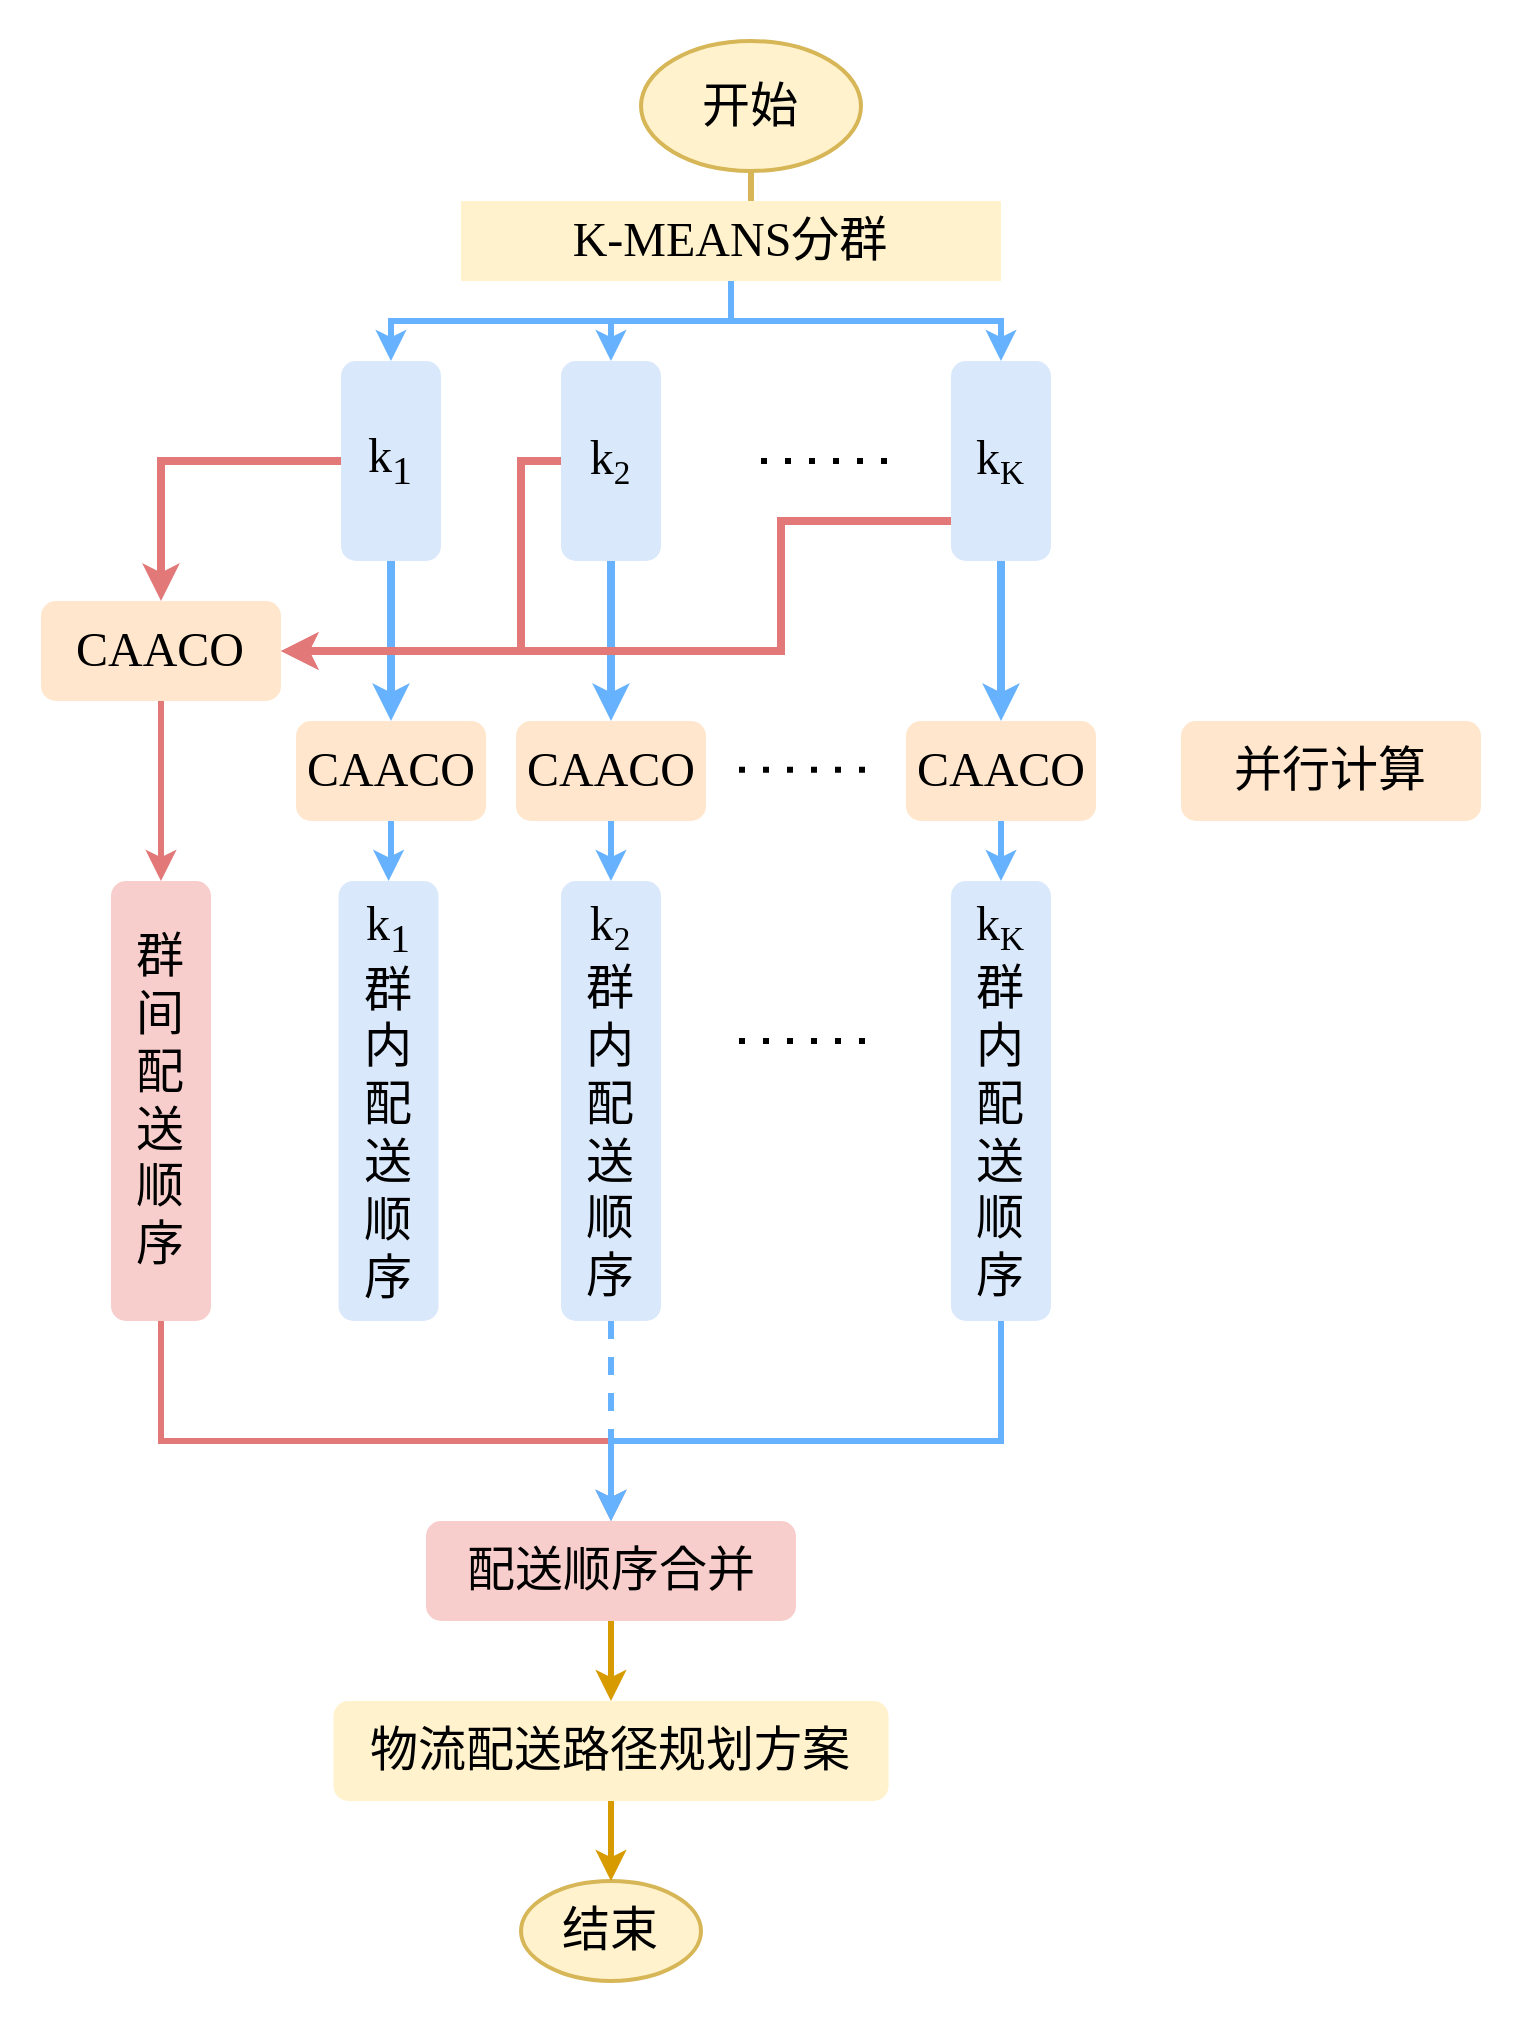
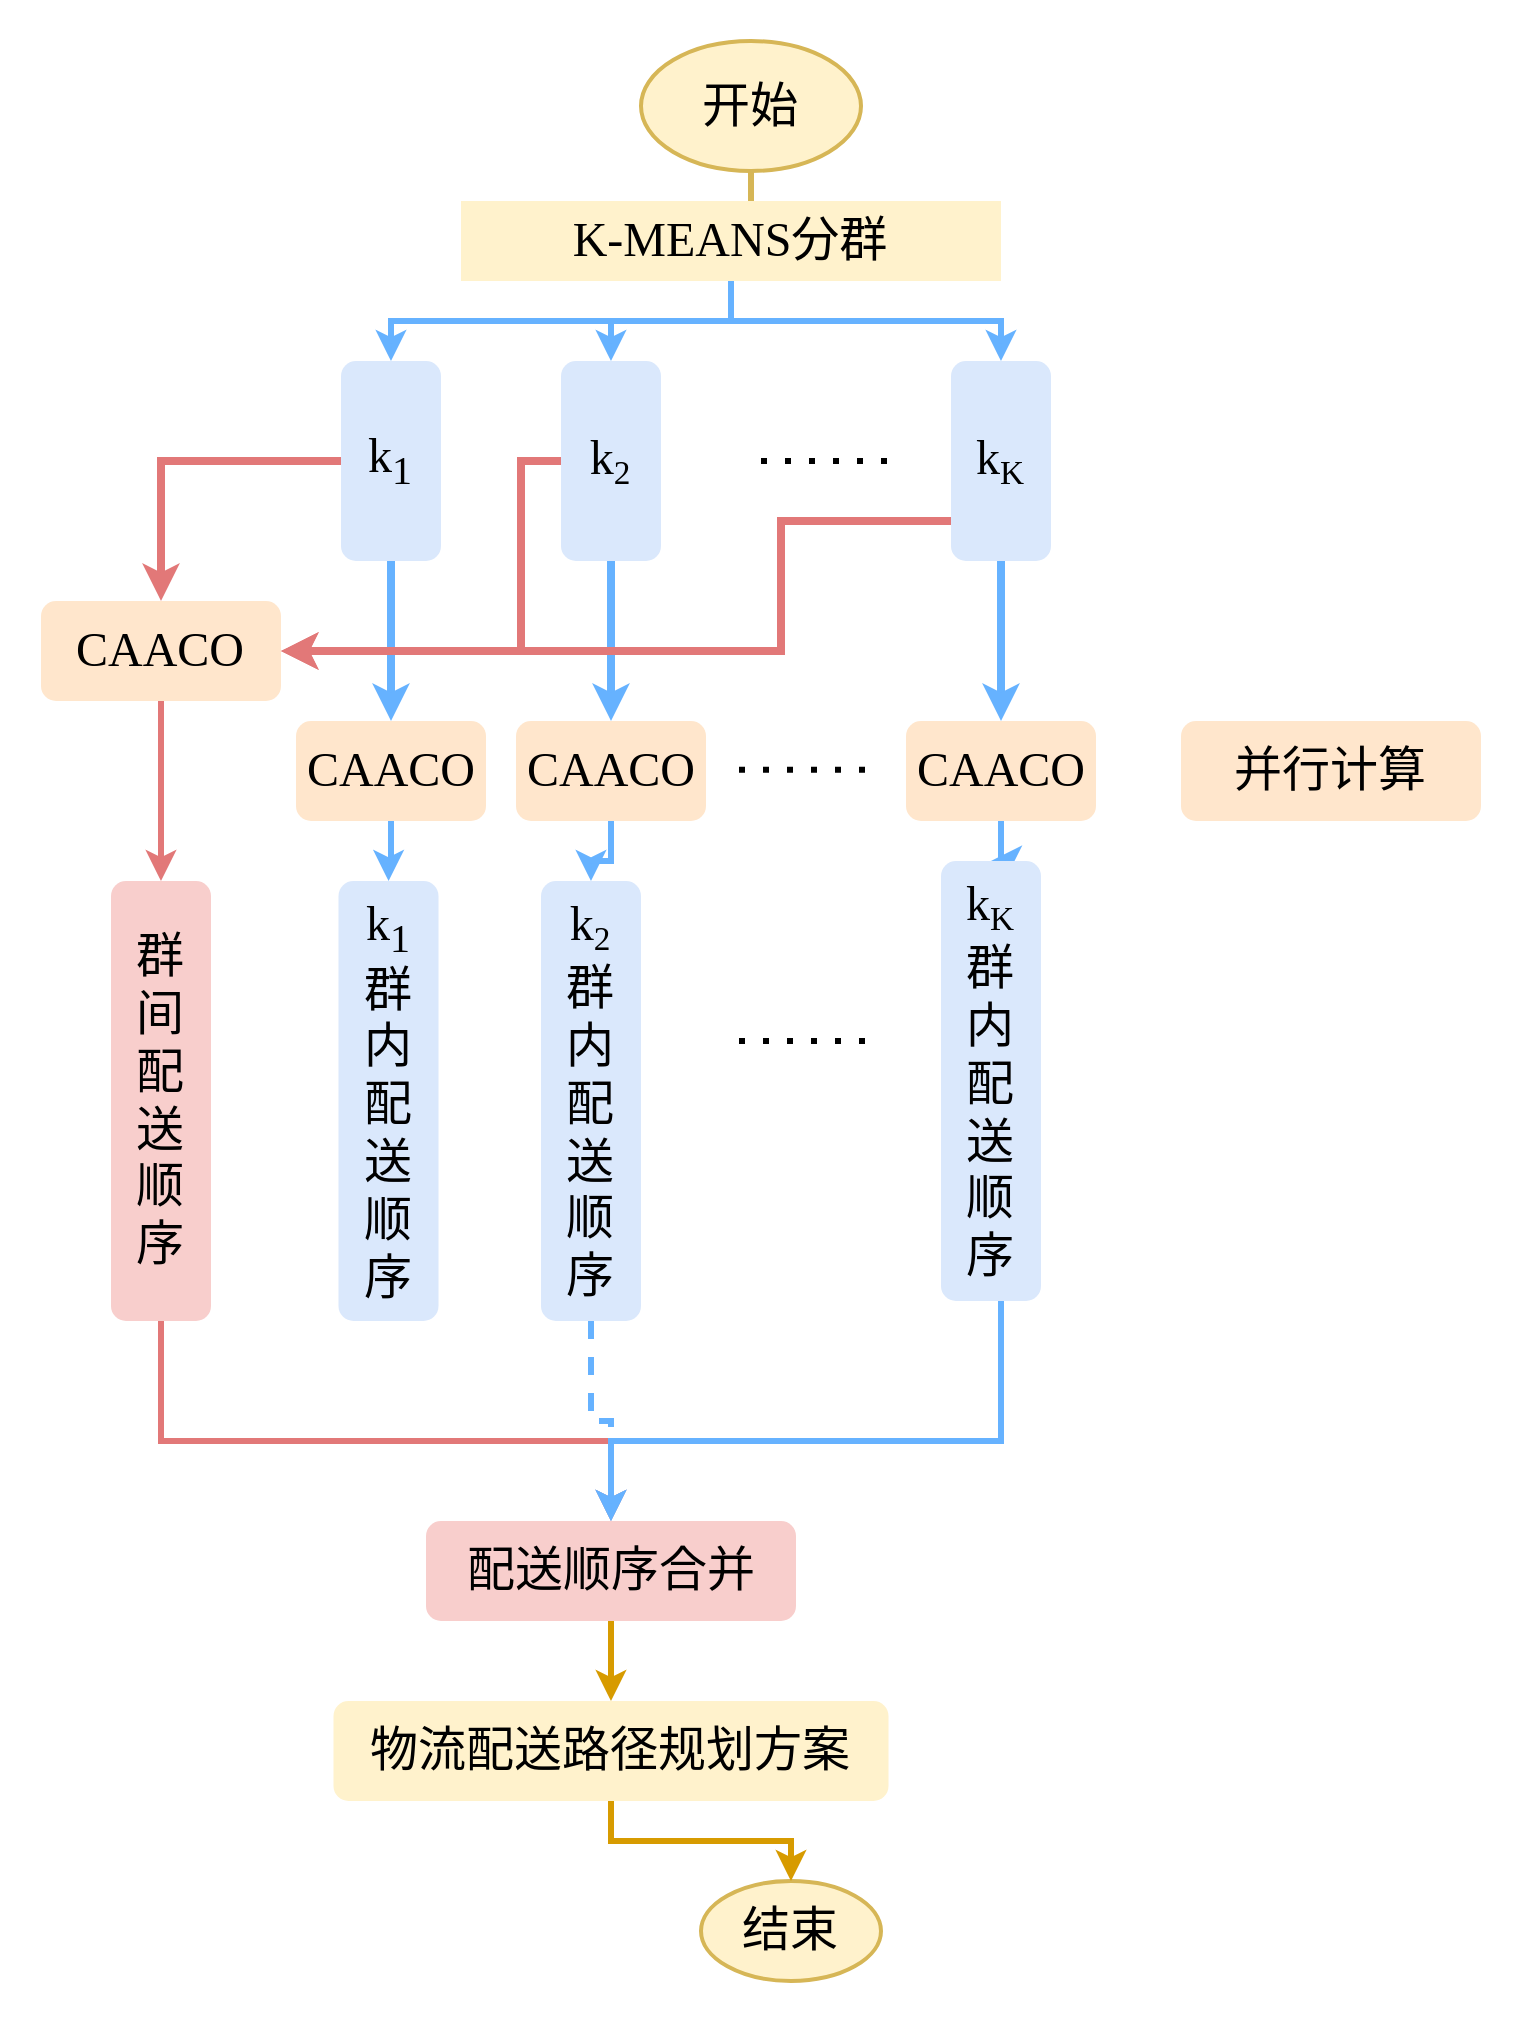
(611, 1101) -> (591, 1101)
(1001, 1101) -> (991, 1081)
(611, 1931) -> (791, 1931)
